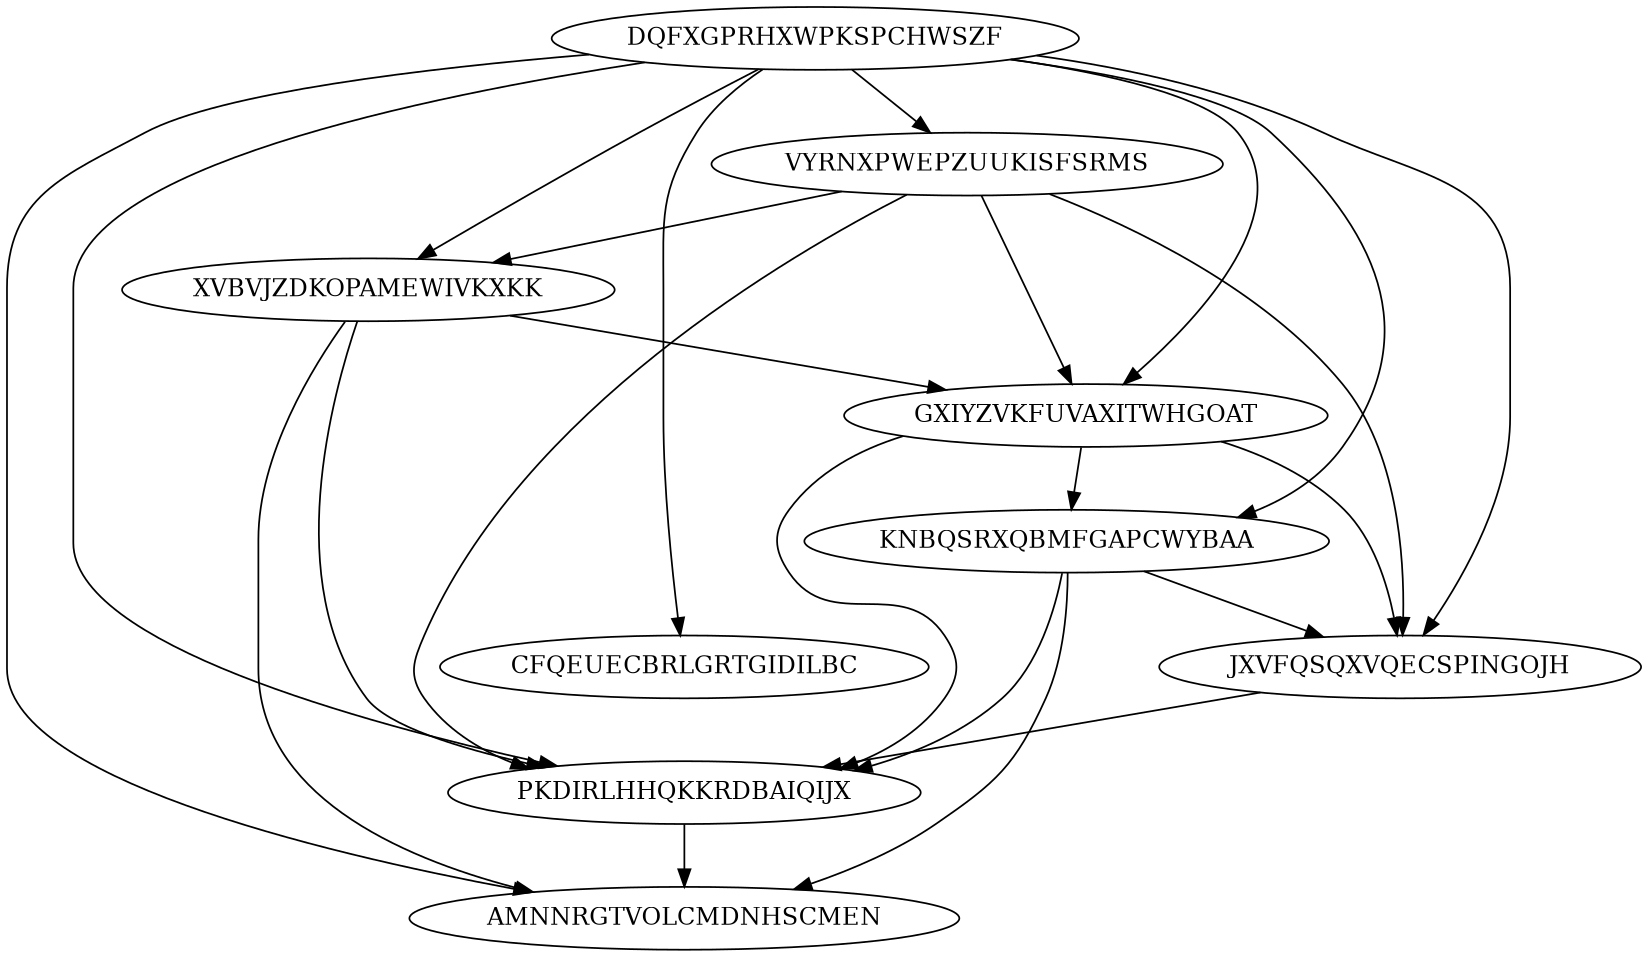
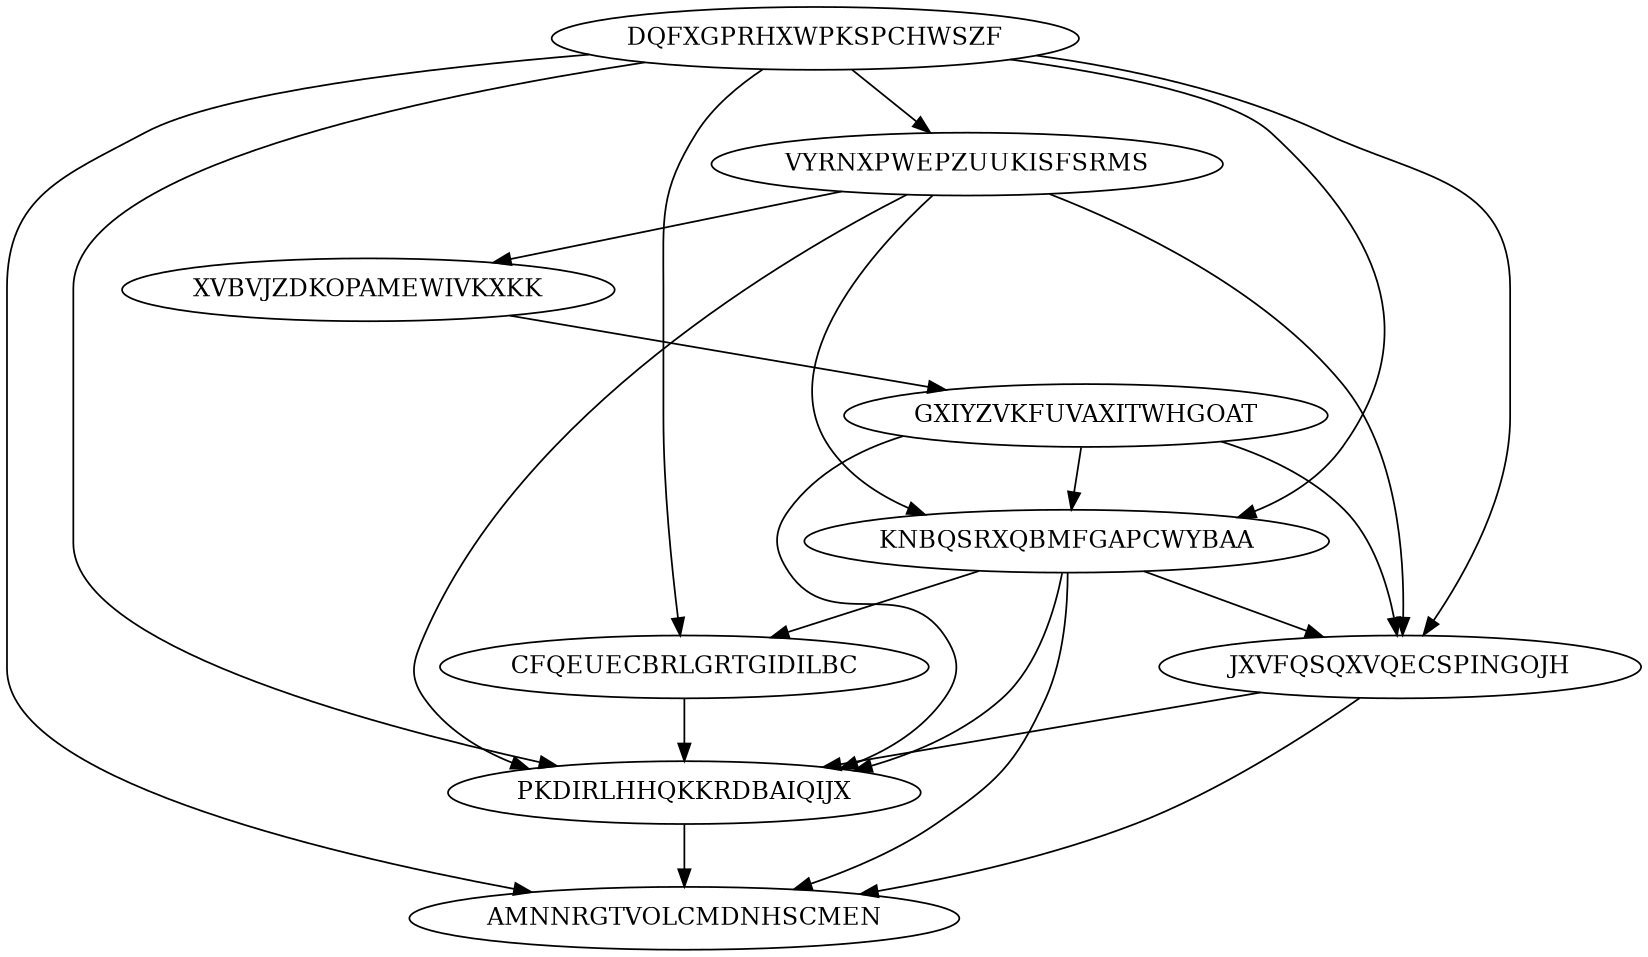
(1248, 152) -> none
(595, 157) -> none
(1023, 282) -> (819, 354)
none -> (903, 595)
(325, 600) -> (684, 721)
(258, 667) -> (1131, 825)
